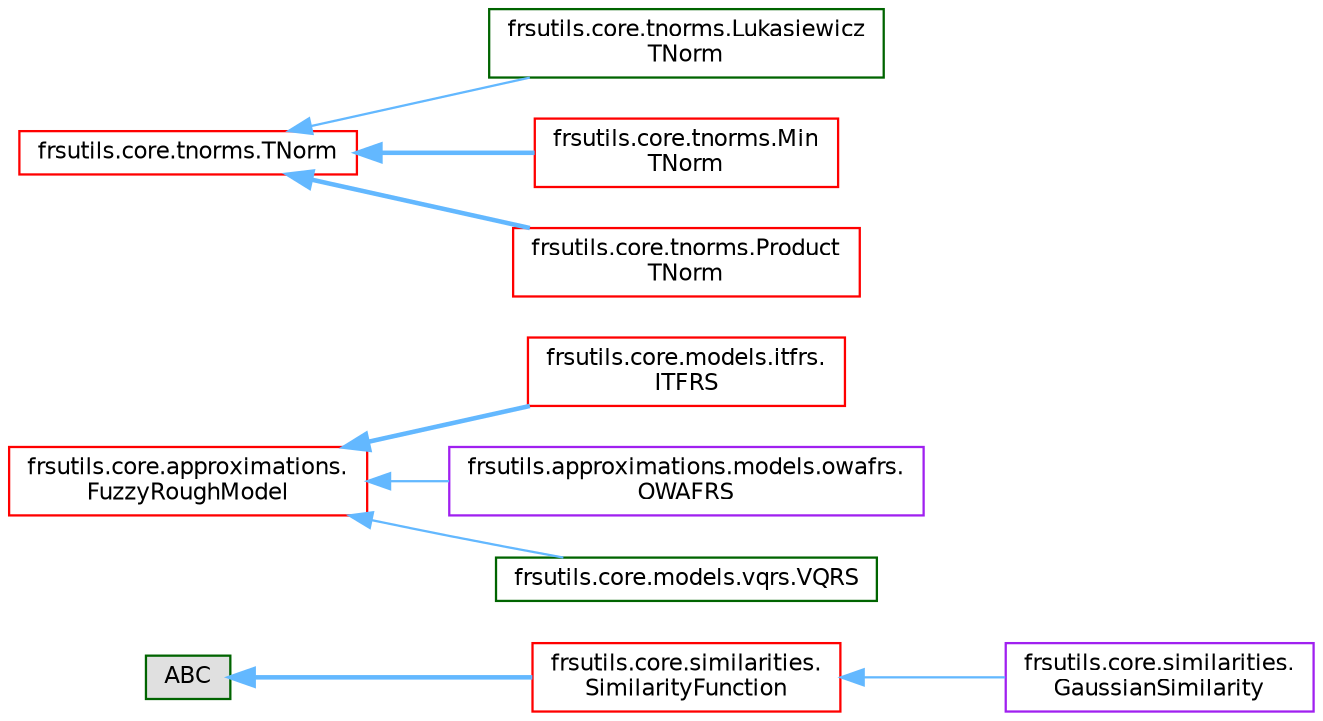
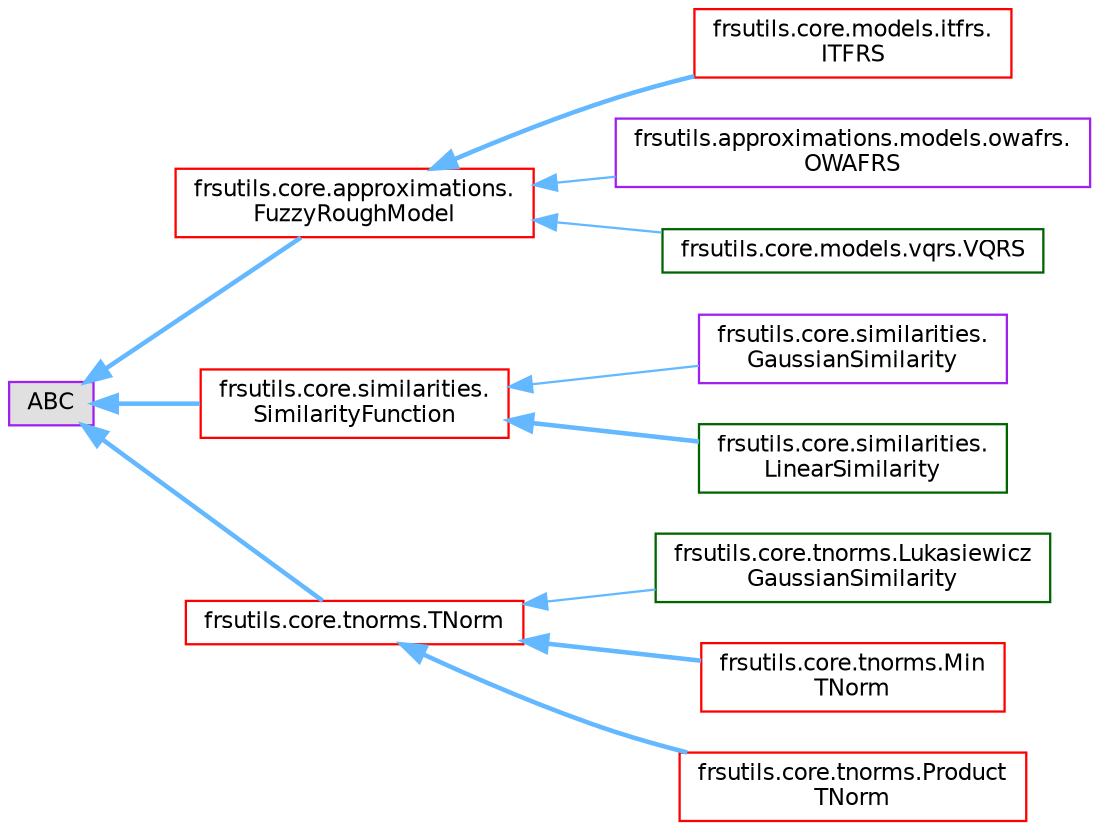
(686, 43) -> (853, 568)
none -> (203, 303)
none -> (853, 458)
none -> (212, 520)
(188, 677) -> (51, 404)
